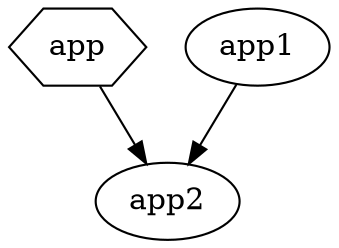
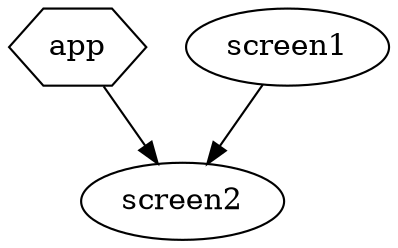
(258, 47) -> (288, 47)
(168, 201) -> (183, 201)
